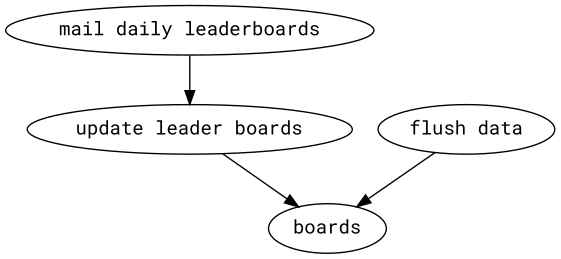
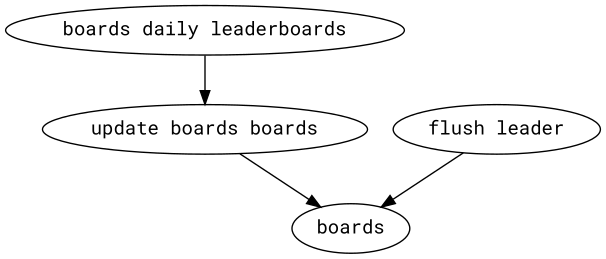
(190, 30) -> (205, 30)
(190, 129) -> (205, 129)
(466, 129) -> (497, 129)
